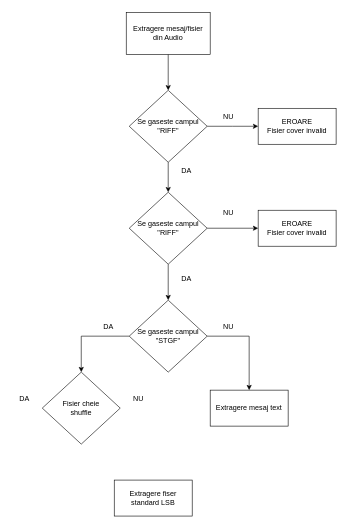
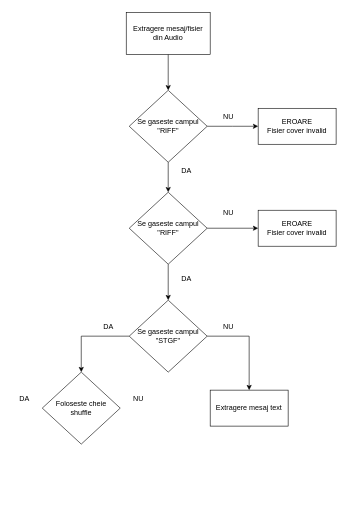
(81, 408) -> (81, 408)
(153, 498) -> none
